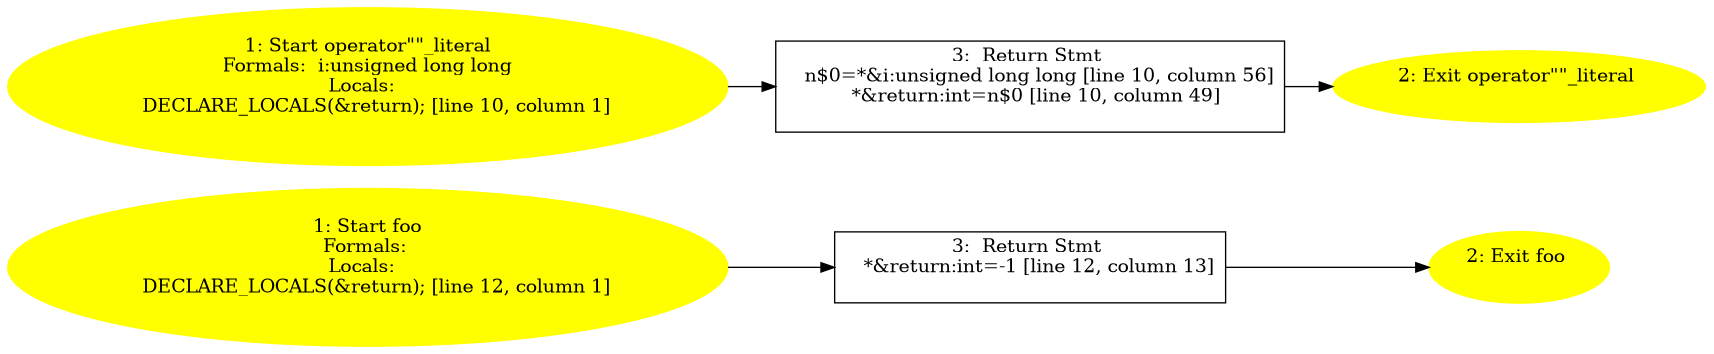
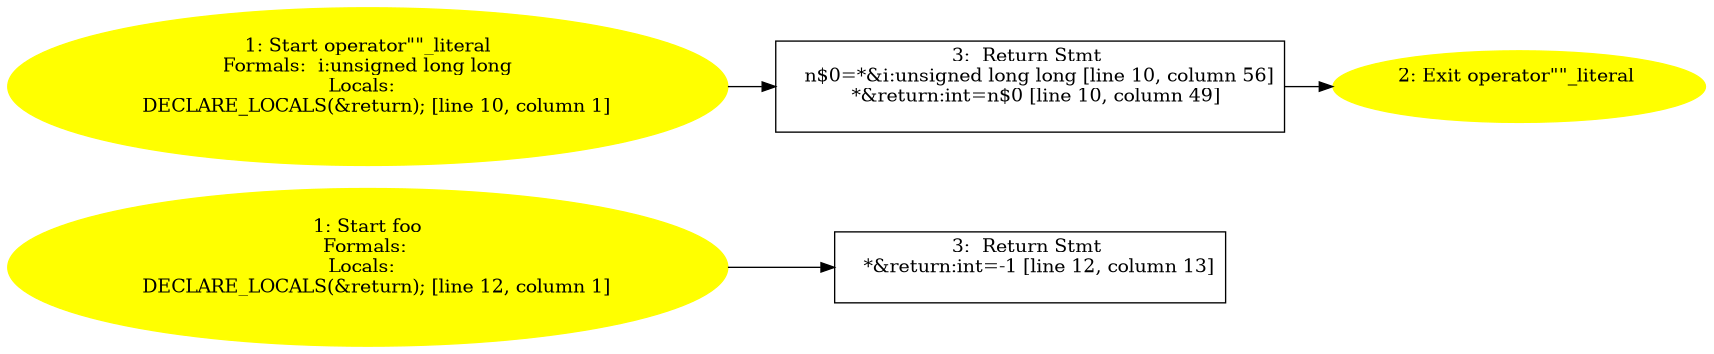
(1519, 267) -> none
